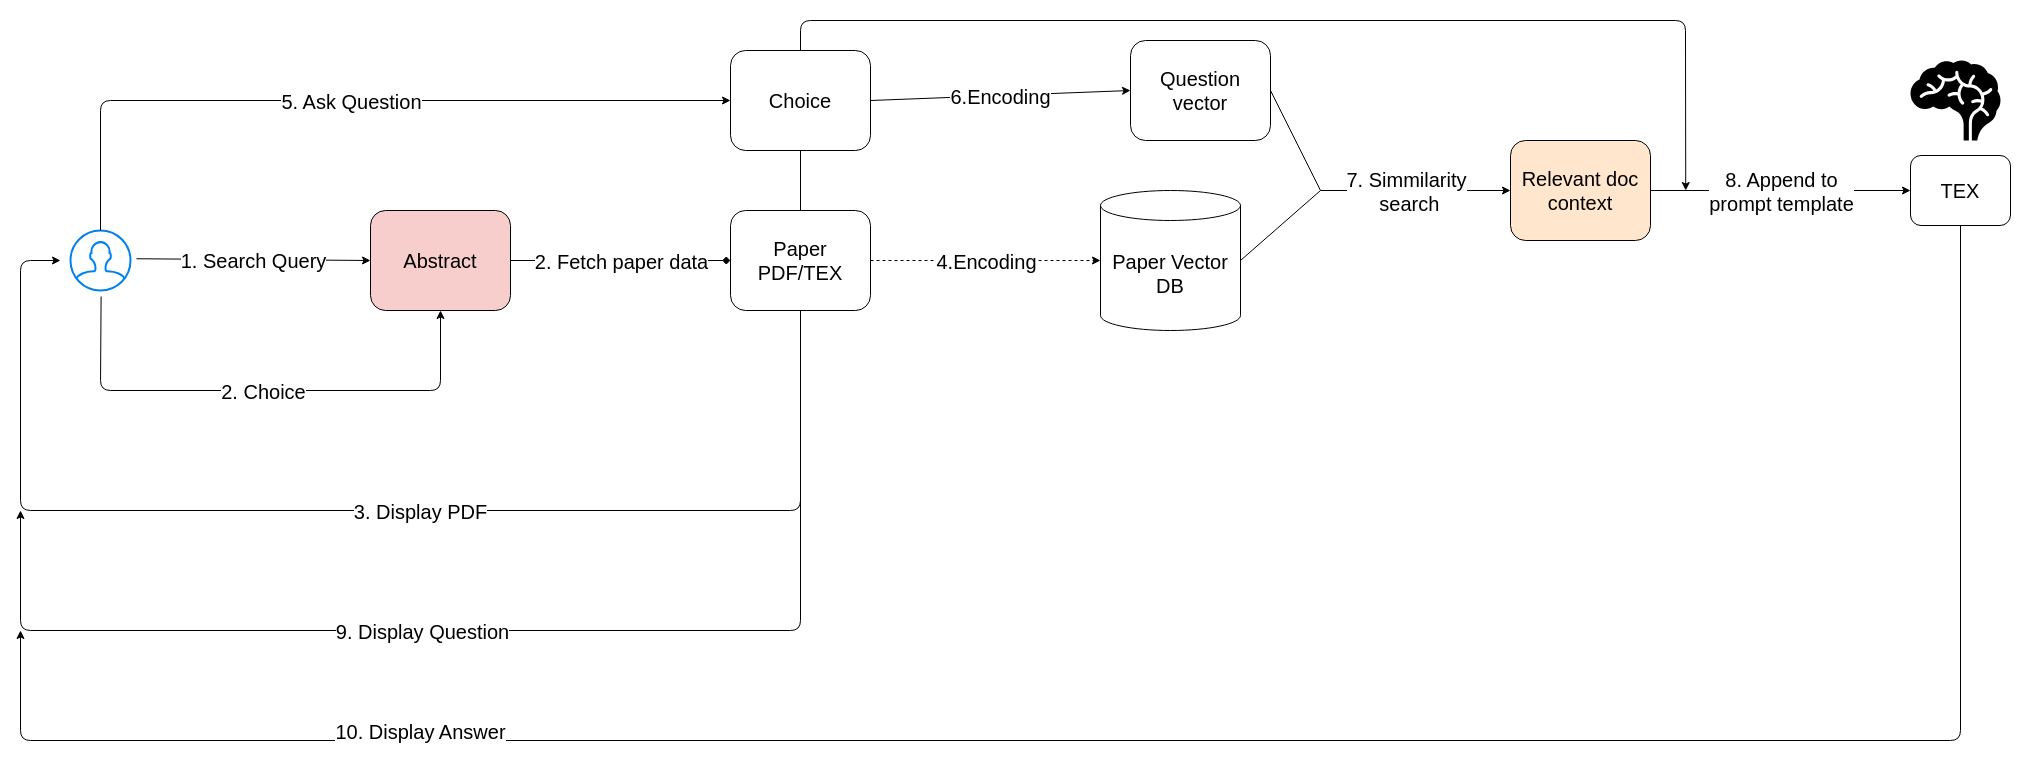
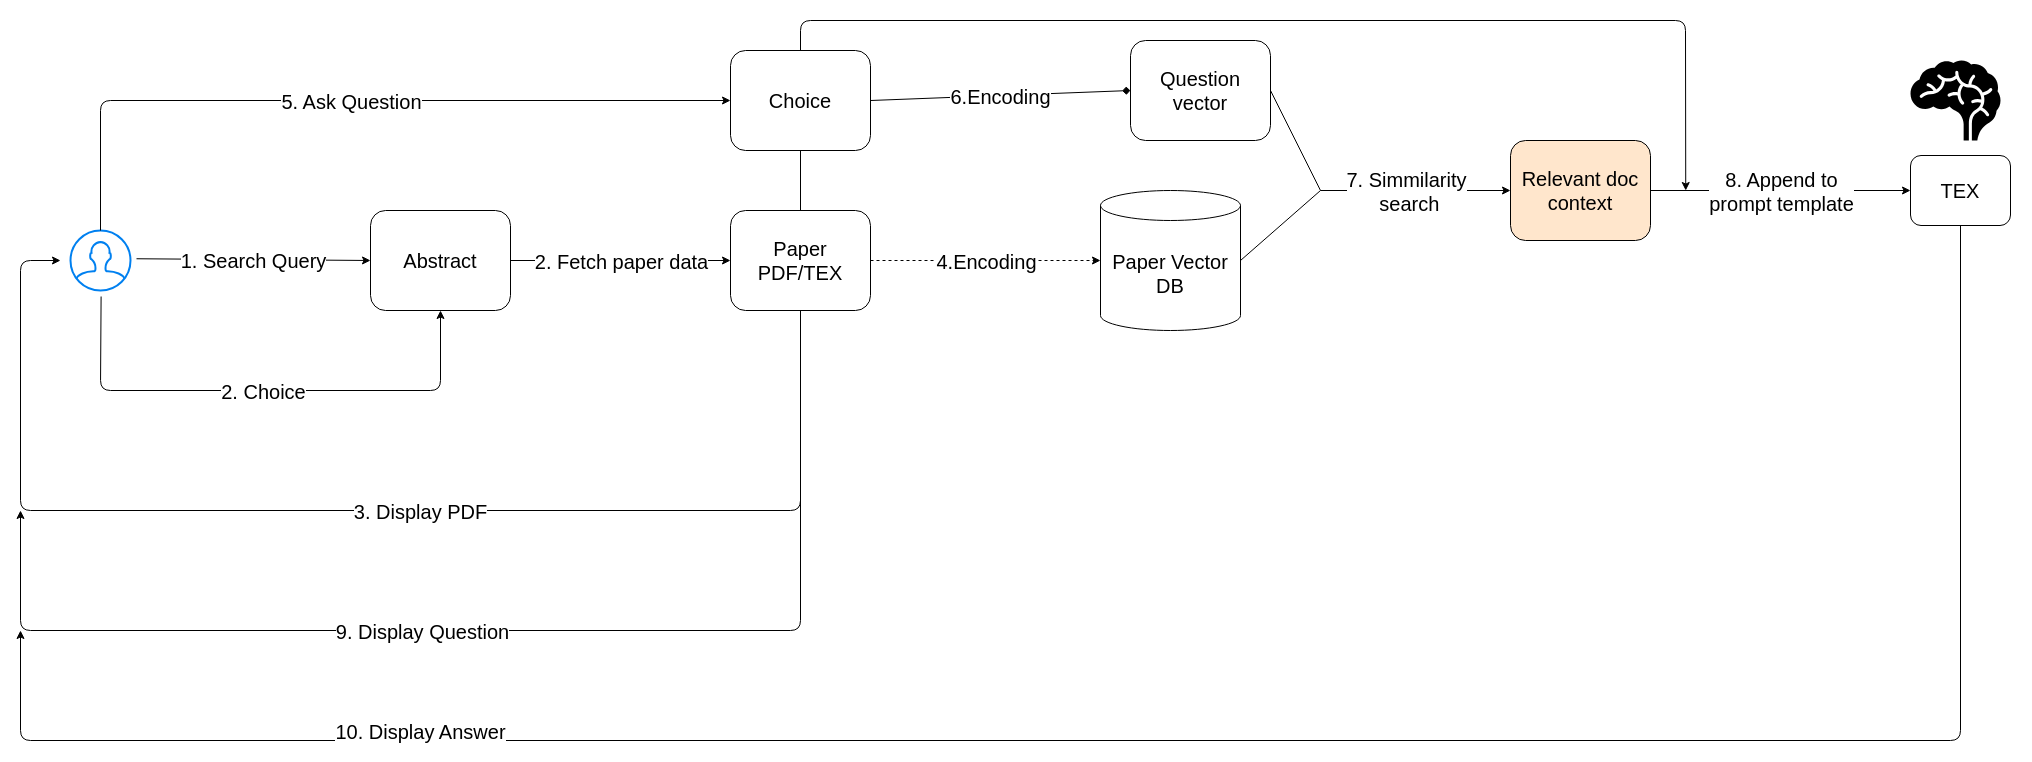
(1122, 91) -> (1121, 91)
(441, 261) -> (441, 261)
(722, 261) -> (722, 261)
